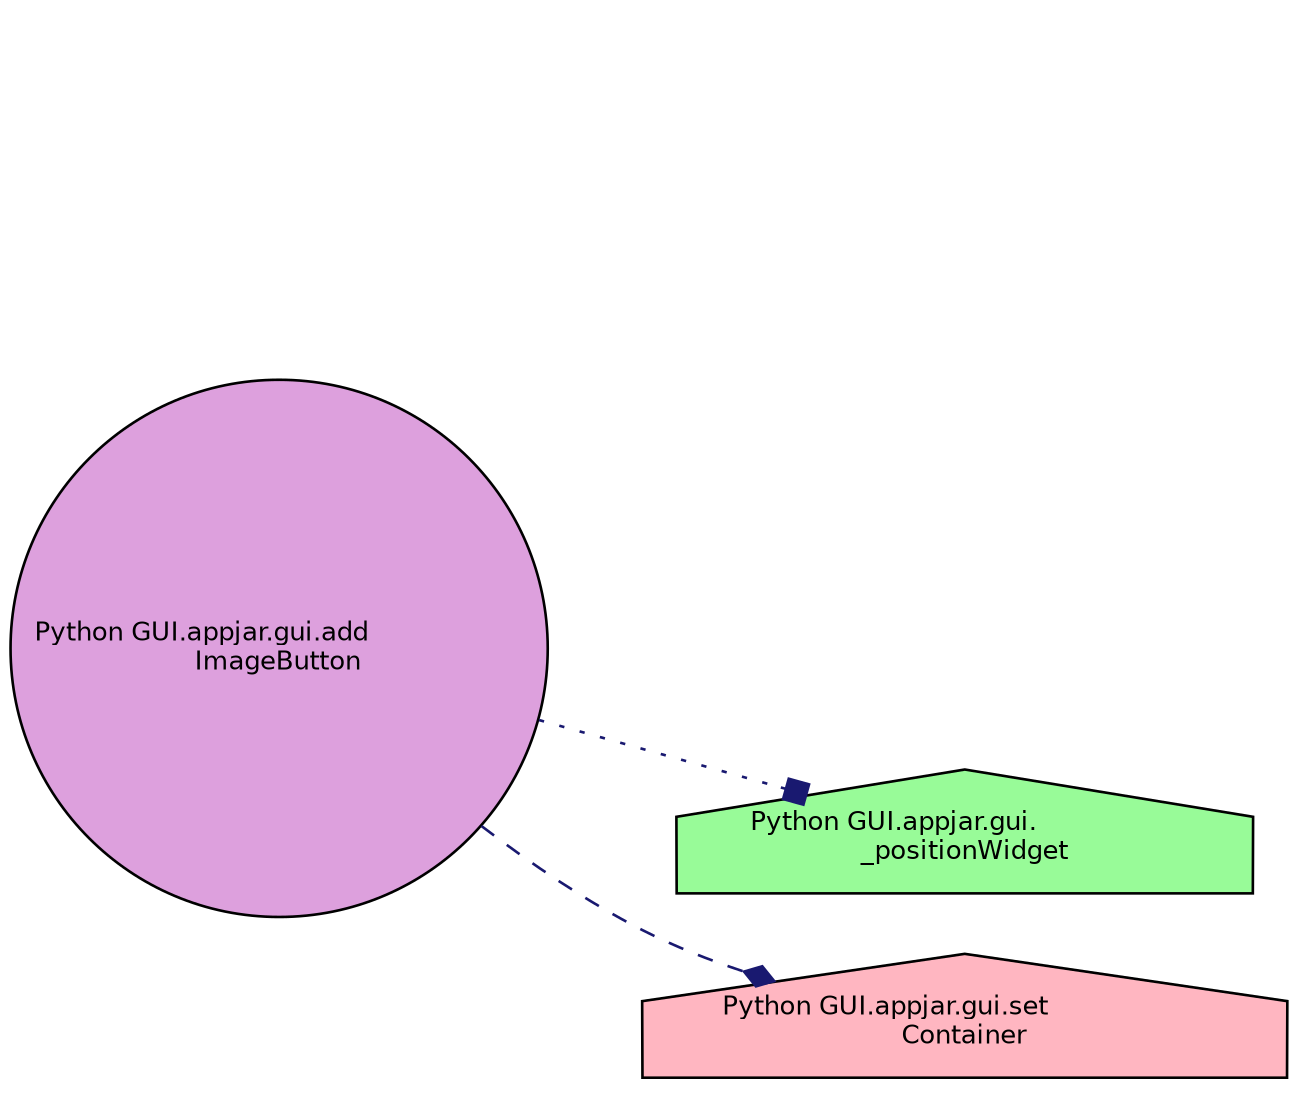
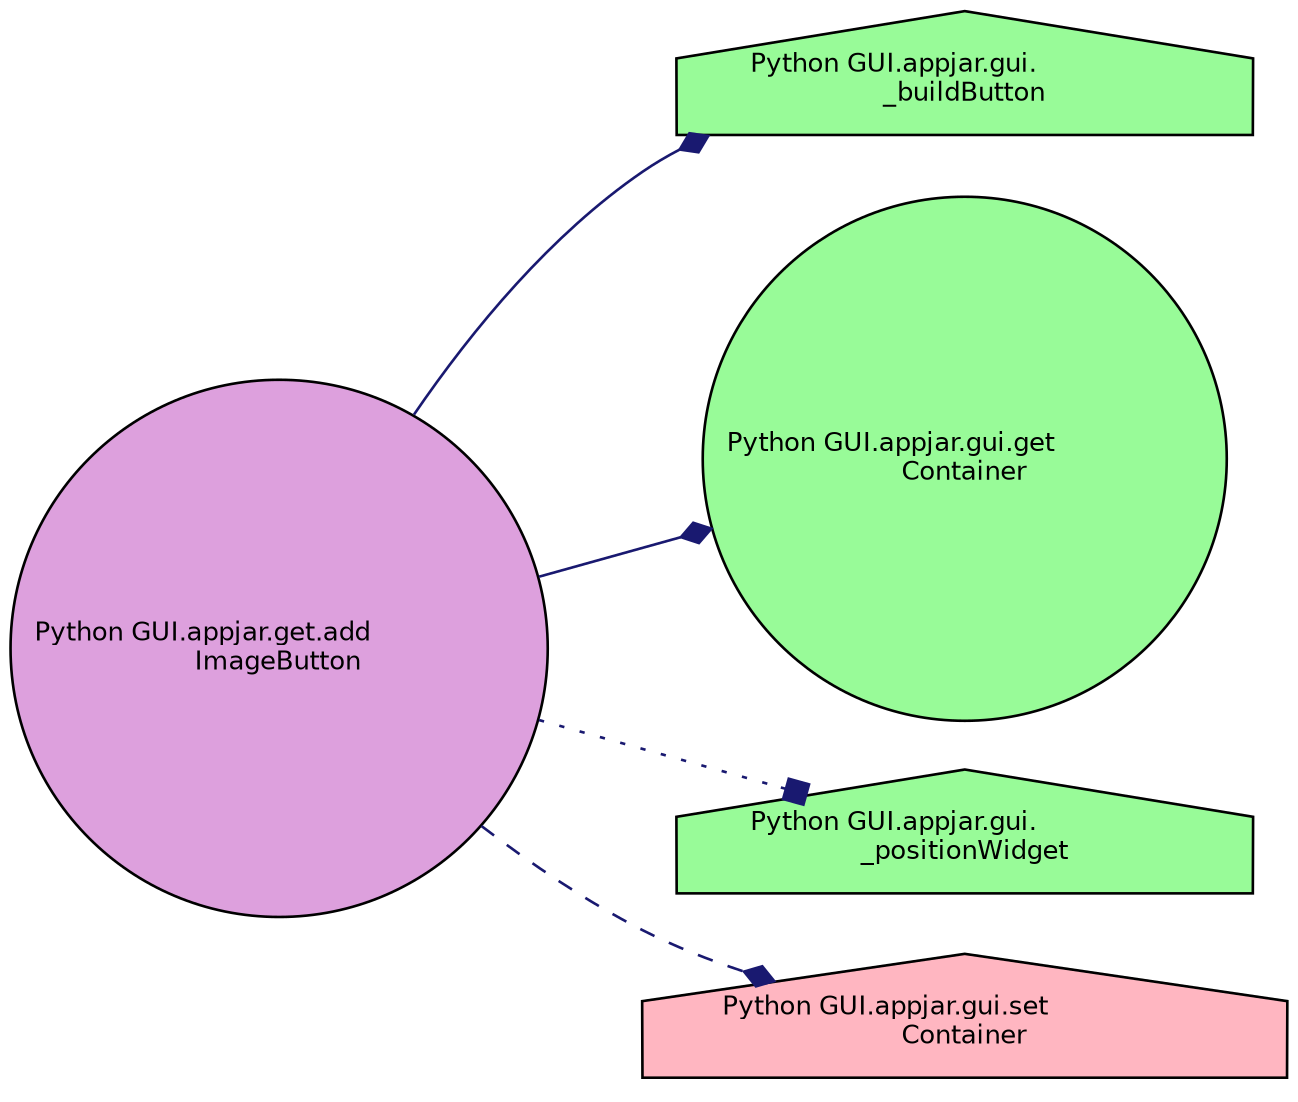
none -> (965, 80)
none -> (965, 459)
(279, 648) -> (279, 648)
